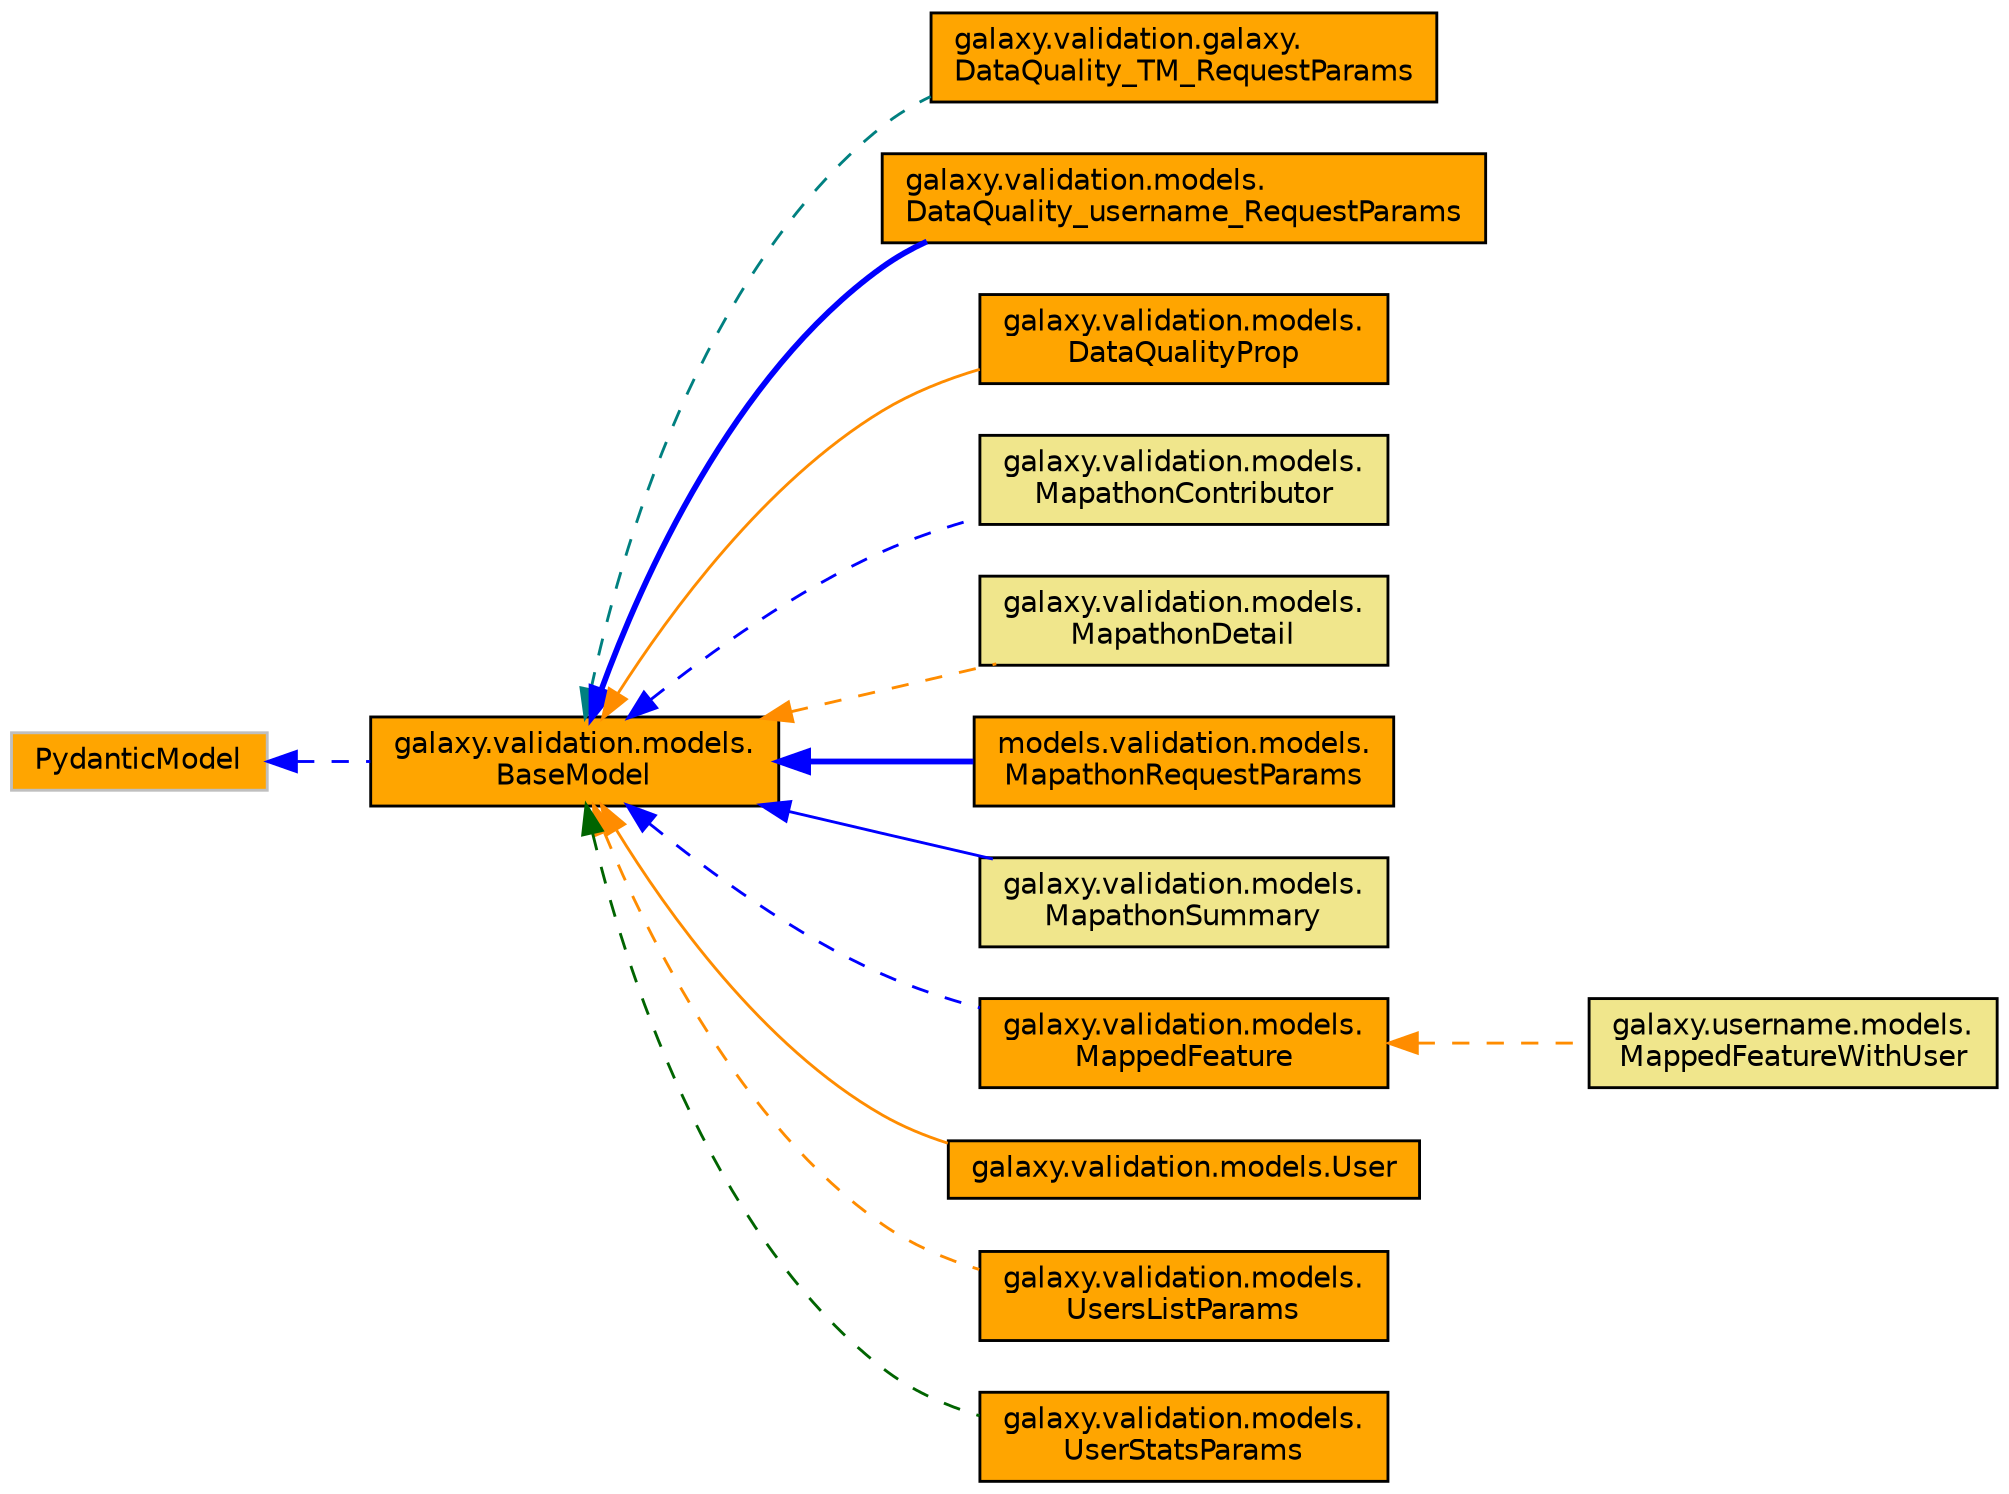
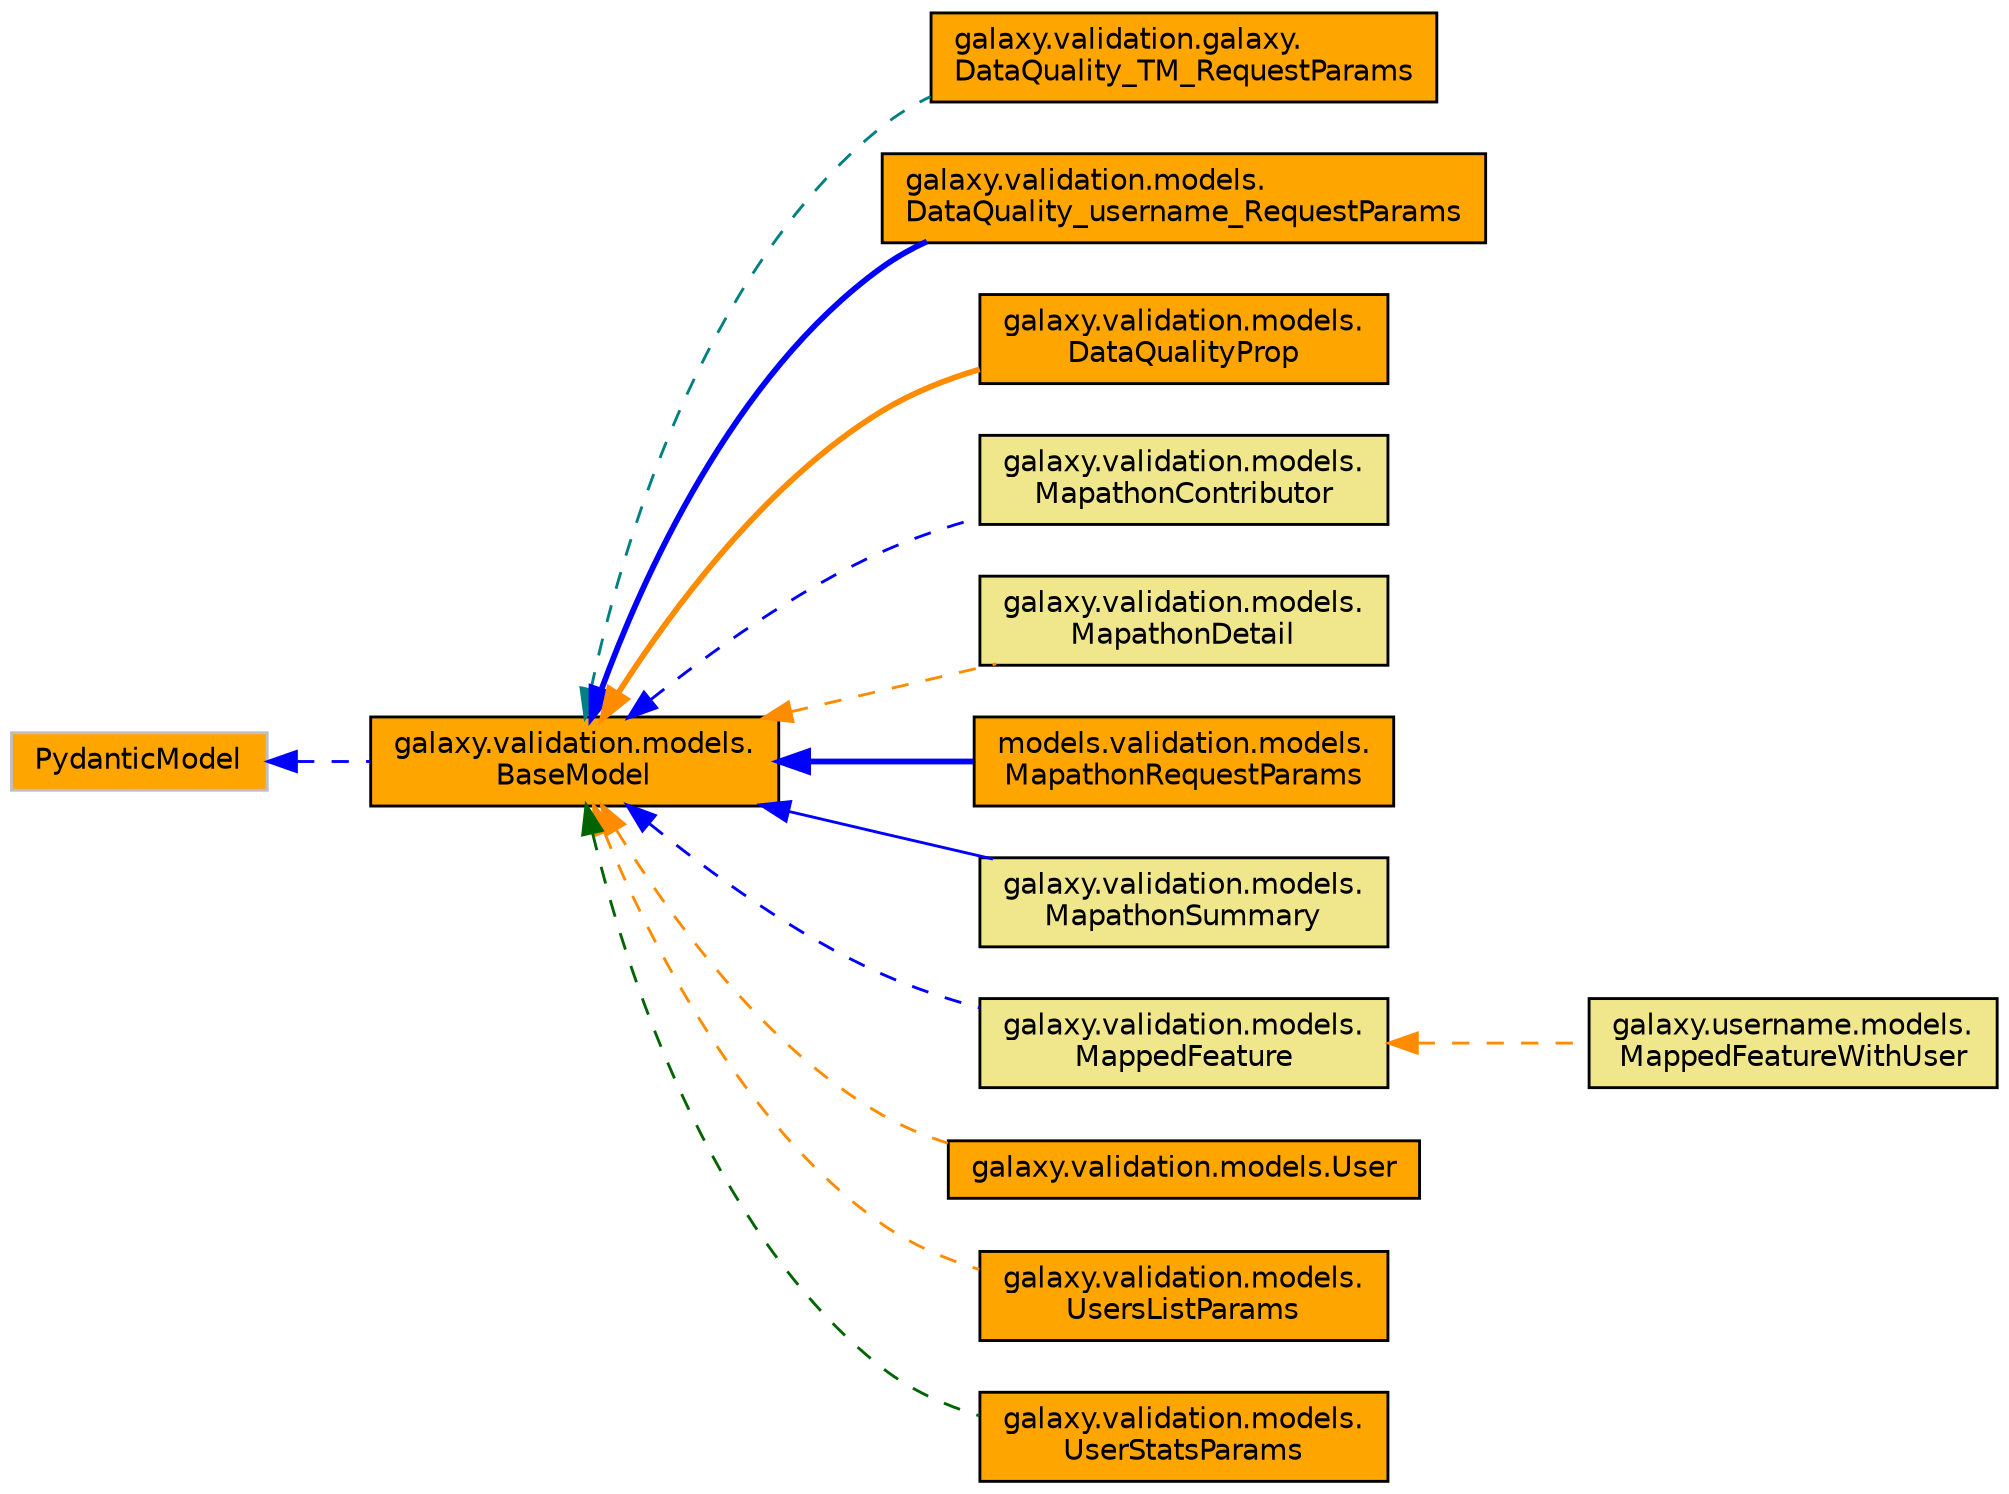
(772, 499) -> (772, 499)
(757, 1015) -> (757, 1015)
(1184, 1043) -> (1184, 1043)
